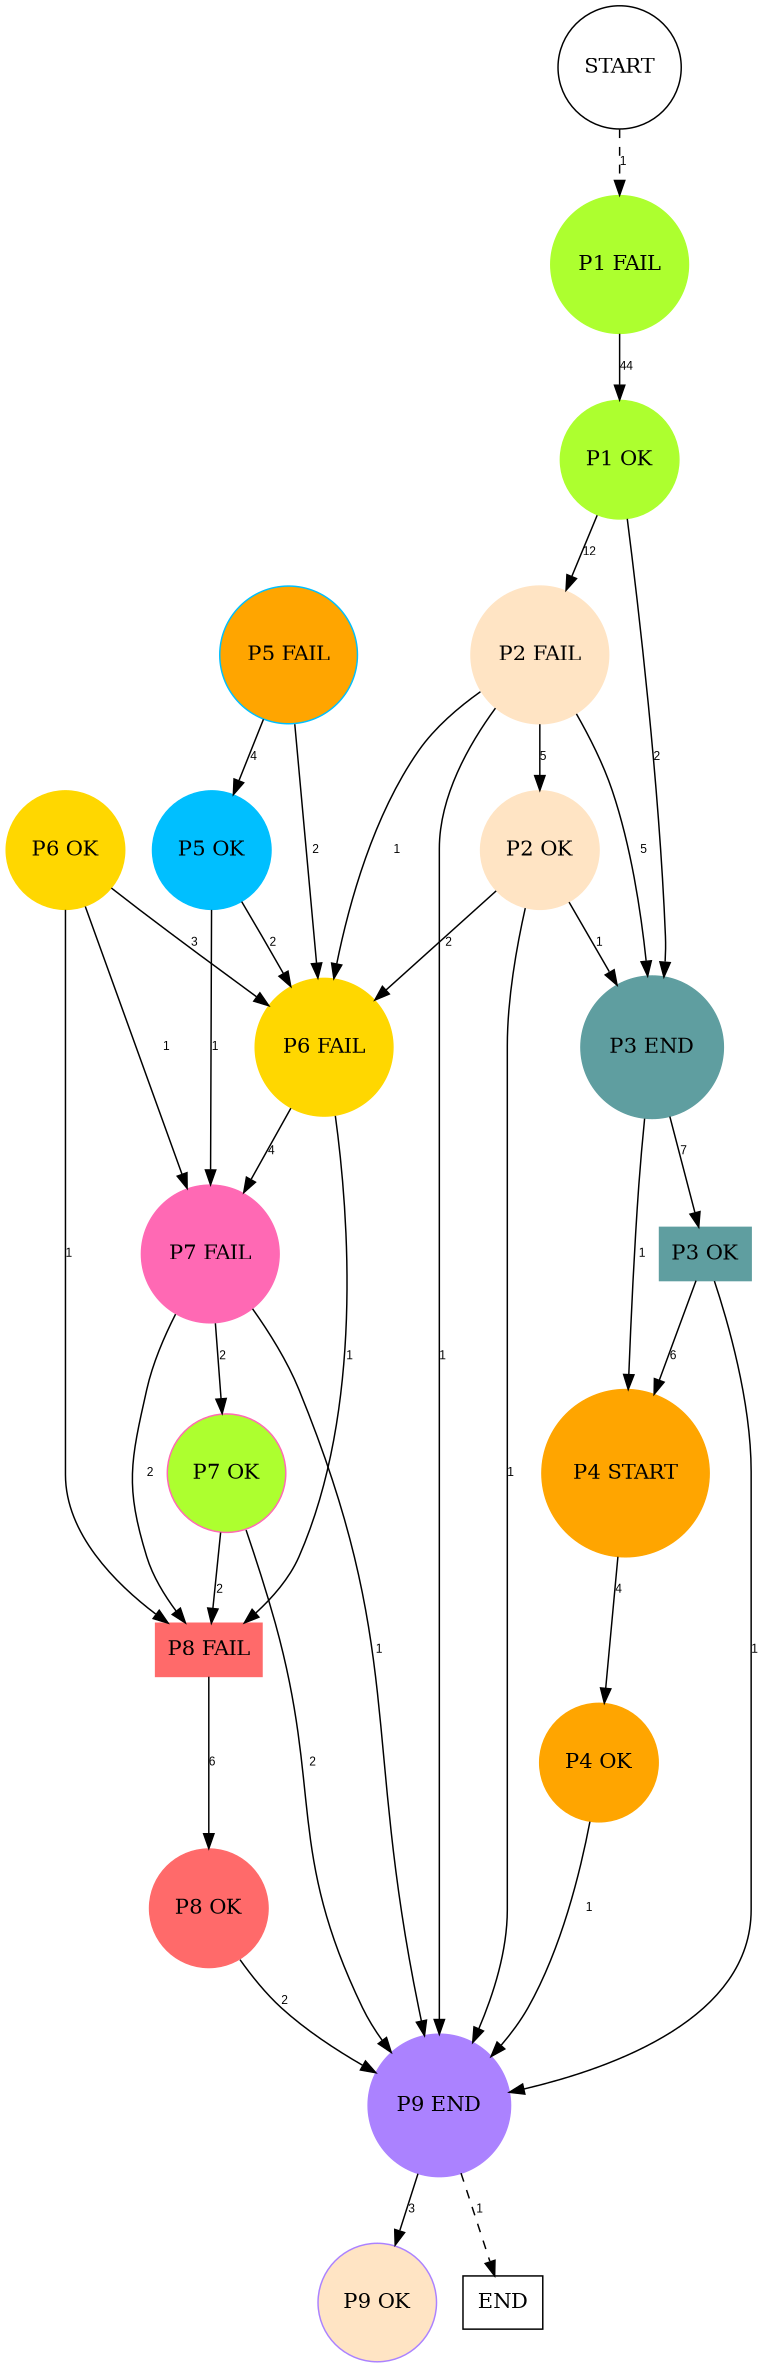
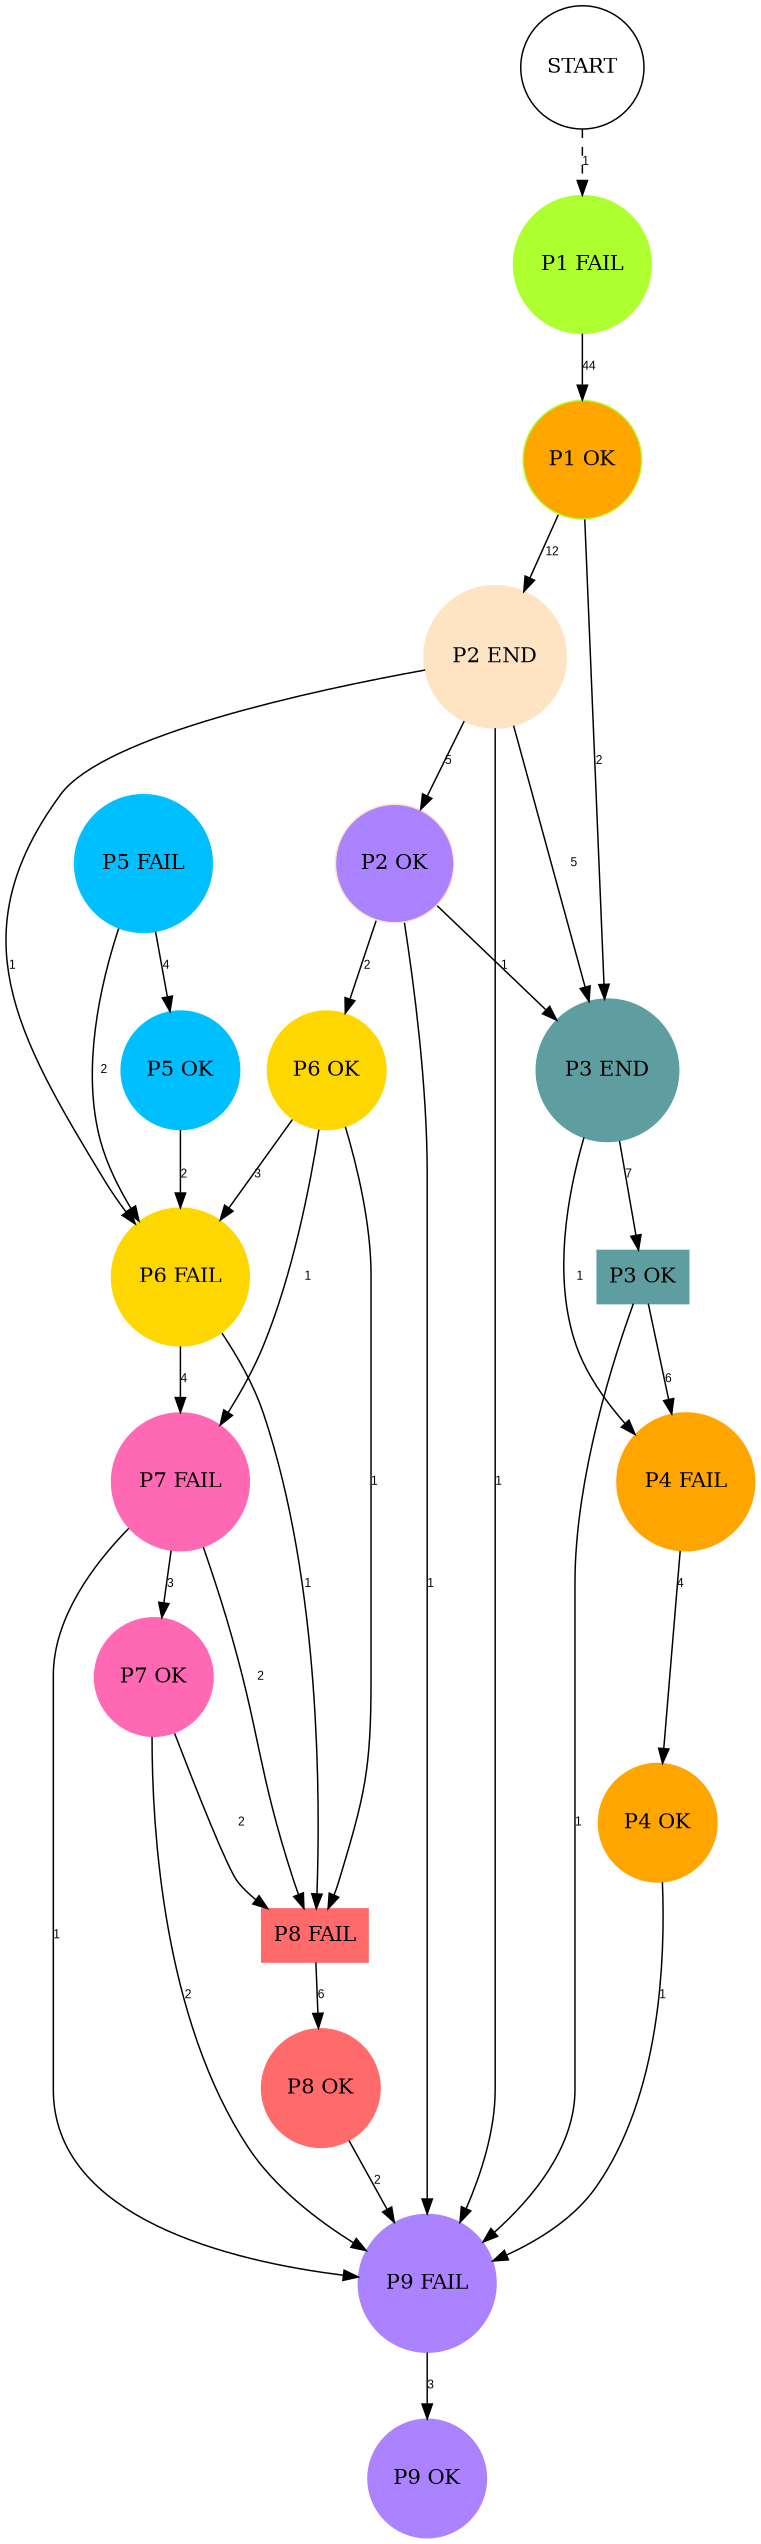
(620, 460) -> (582, 460)
(289, 655) -> (143, 864)
(540, 655) -> (495, 657)
(540, 850) -> (395, 864)
(449, 933) -> (363, 960)
(211, 1040) -> none
(223, 1356) -> (171, 1584)
(227, 1473) -> (154, 1677)
(626, 1473) -> (686, 1482)
(439, 2105) -> (427, 2283)
(377, 2303) -> (427, 2479)
(503, 2303) -> none
